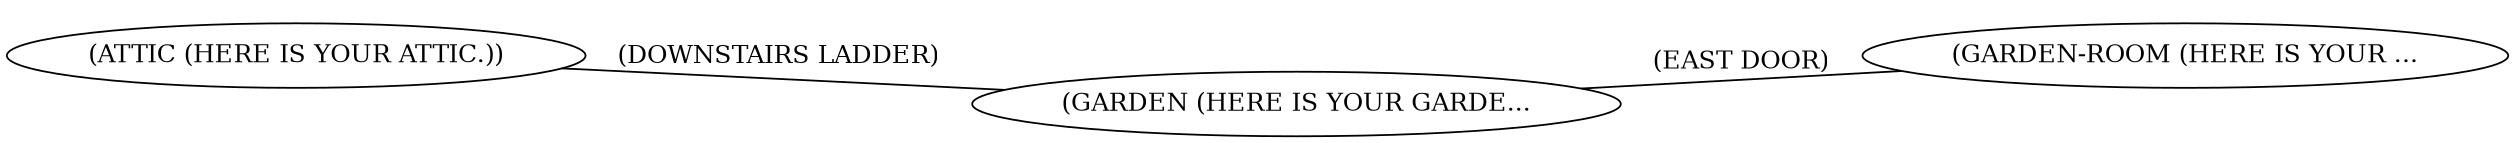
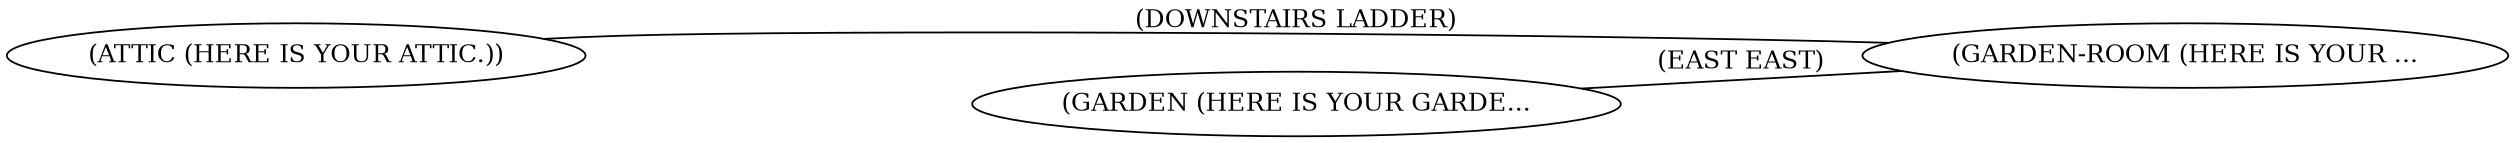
(1741, 62) -> (1741, 62)
(783, 79) -> (1216, 33)
